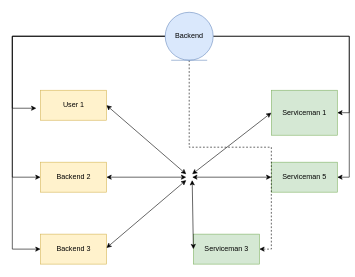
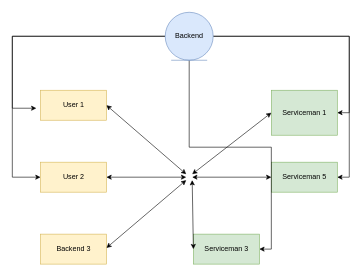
(242, 147) -> (242, 147)
(74, 177) -> (74, 177)
(12, 248) -> none
